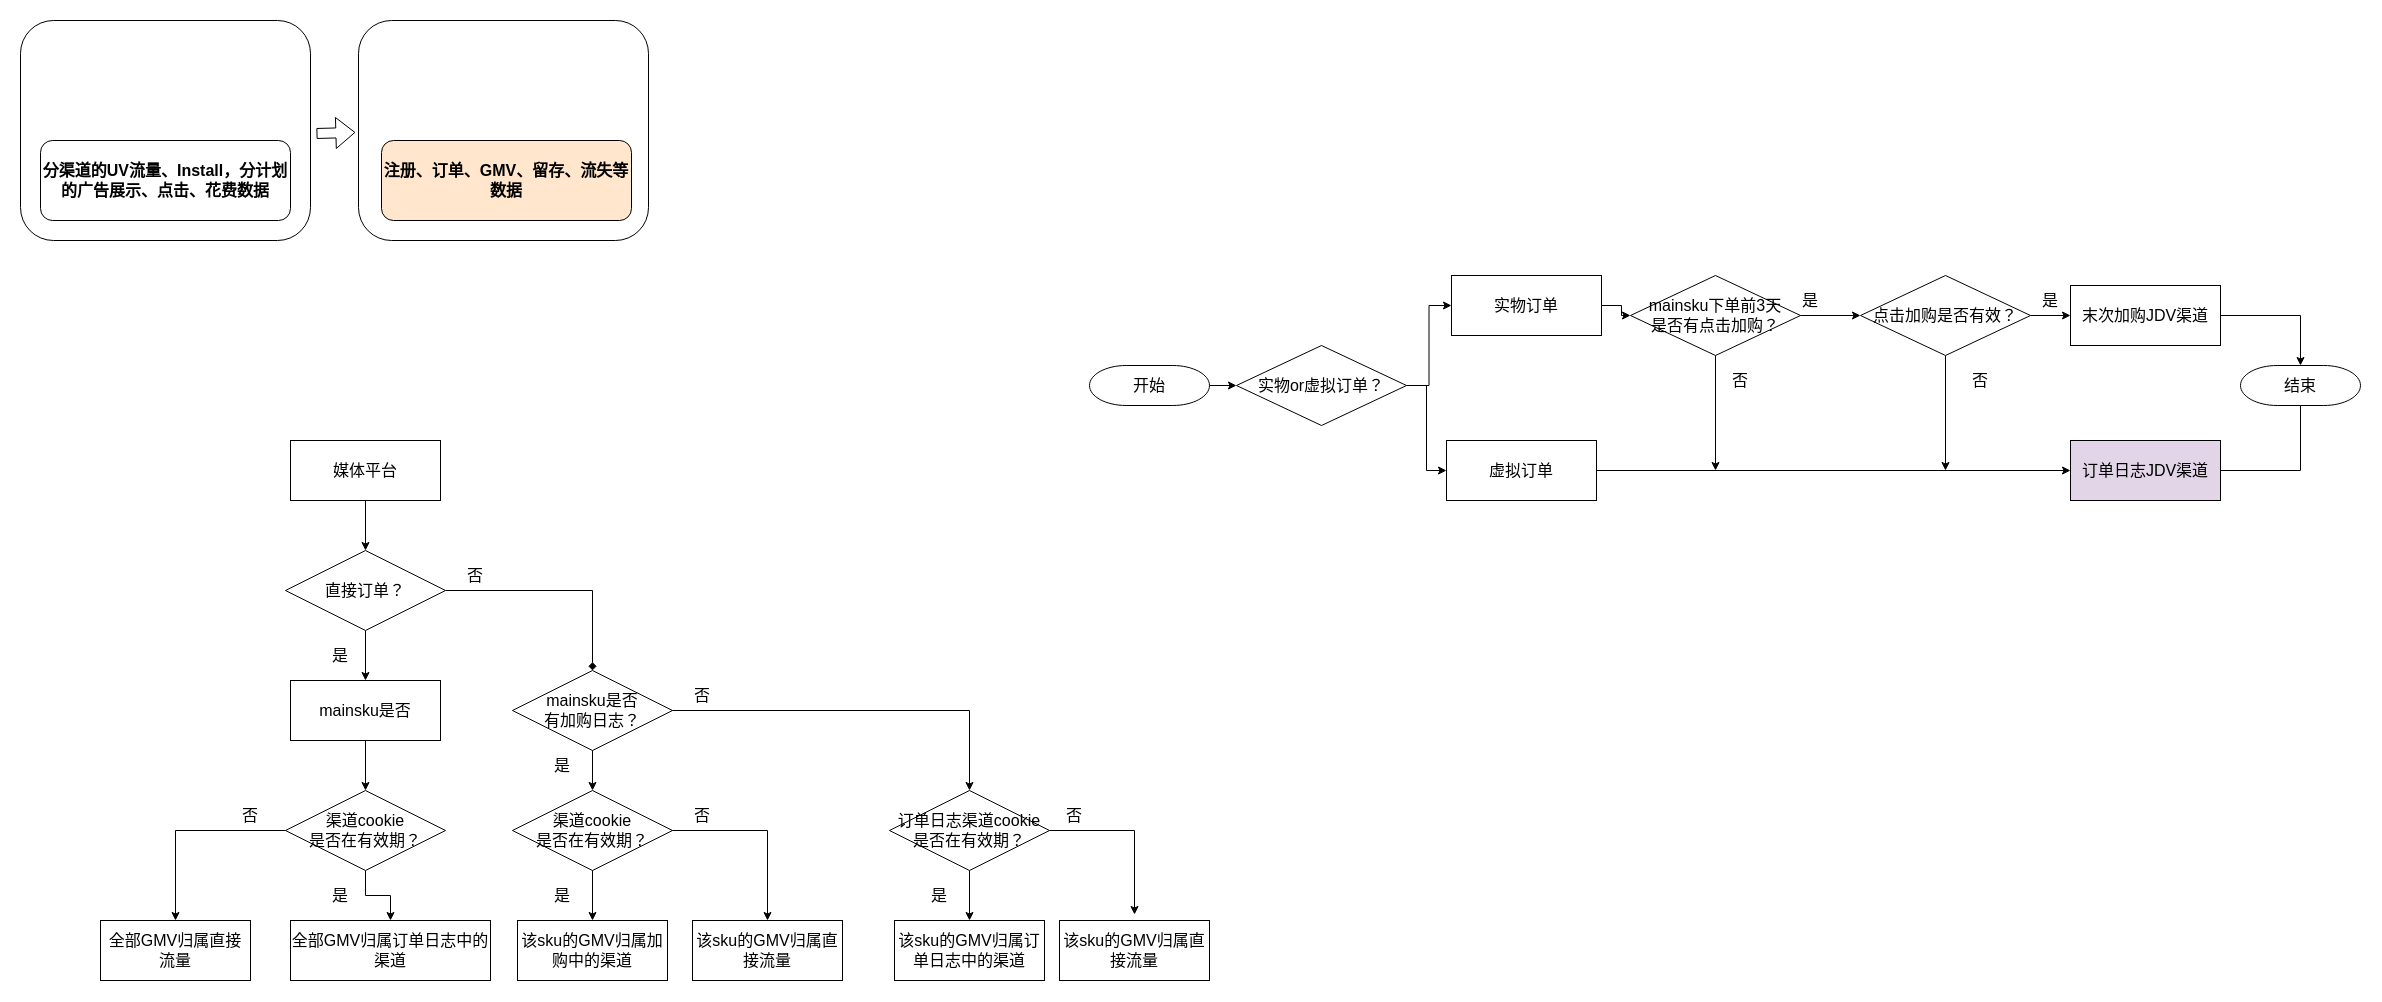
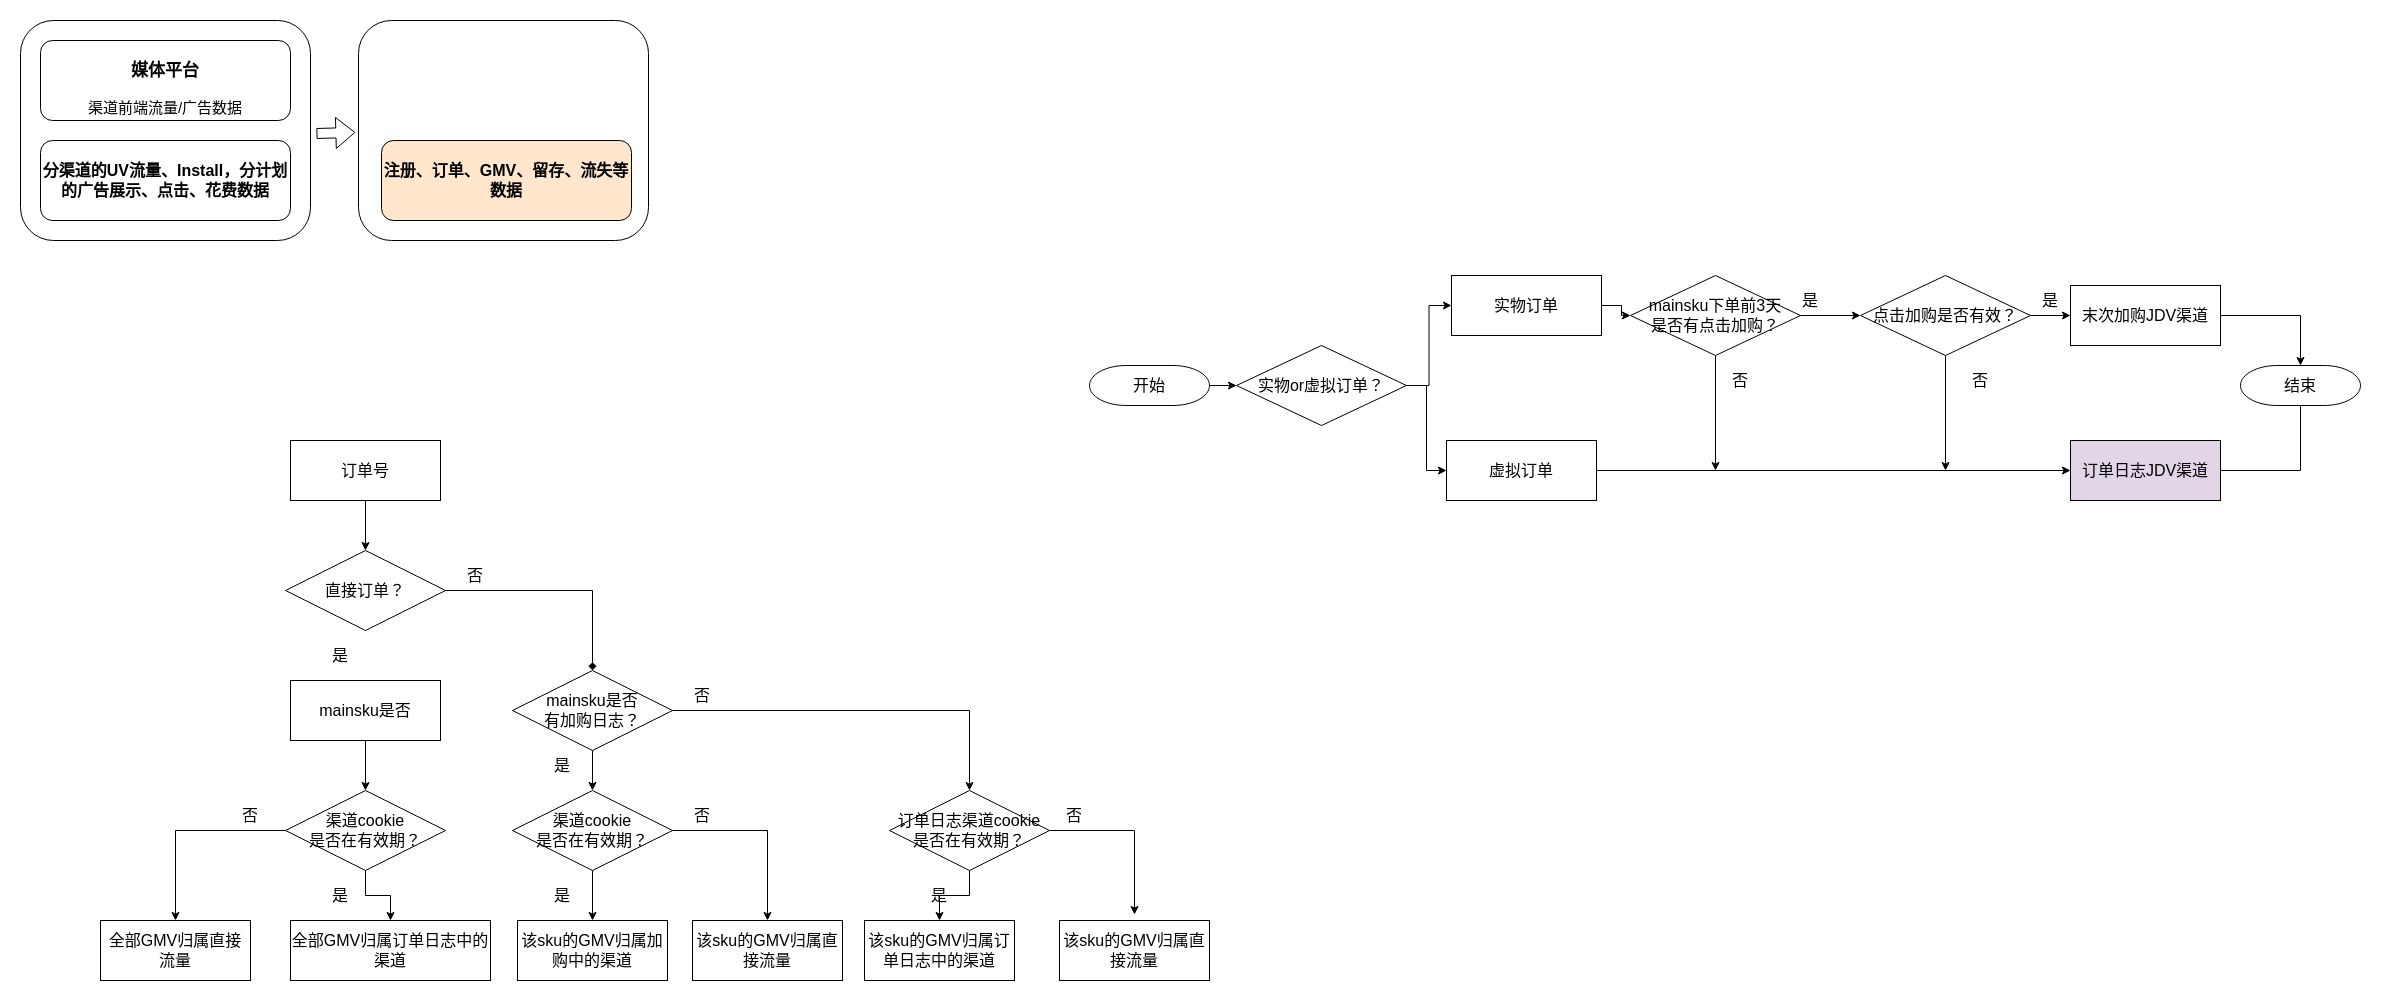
none -> (166, 81)
(366, 471) -> (366, 471)
(366, 652) -> none
(970, 951) -> (940, 951)
